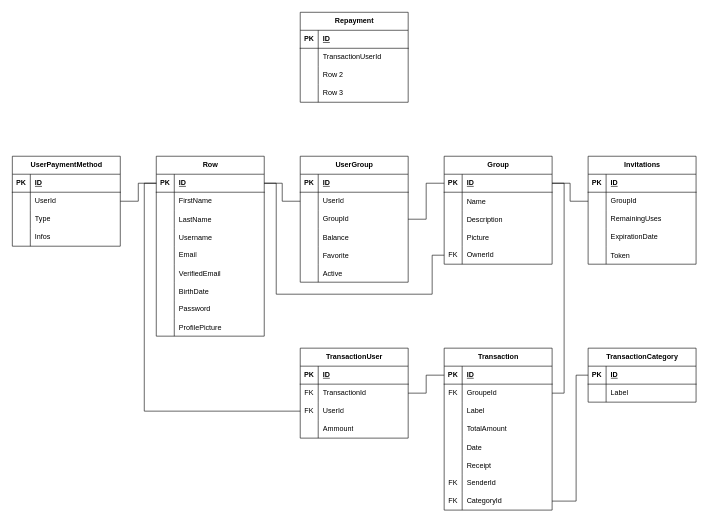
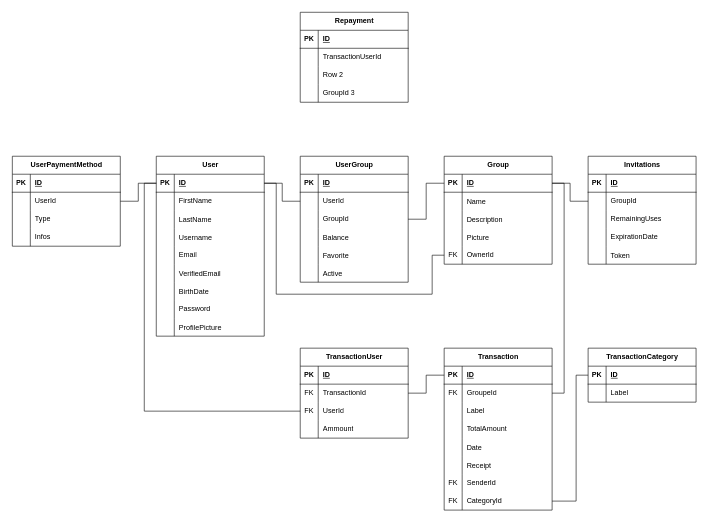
(332, 93) -> (340, 93)
(211, 165) -> (211, 165)
